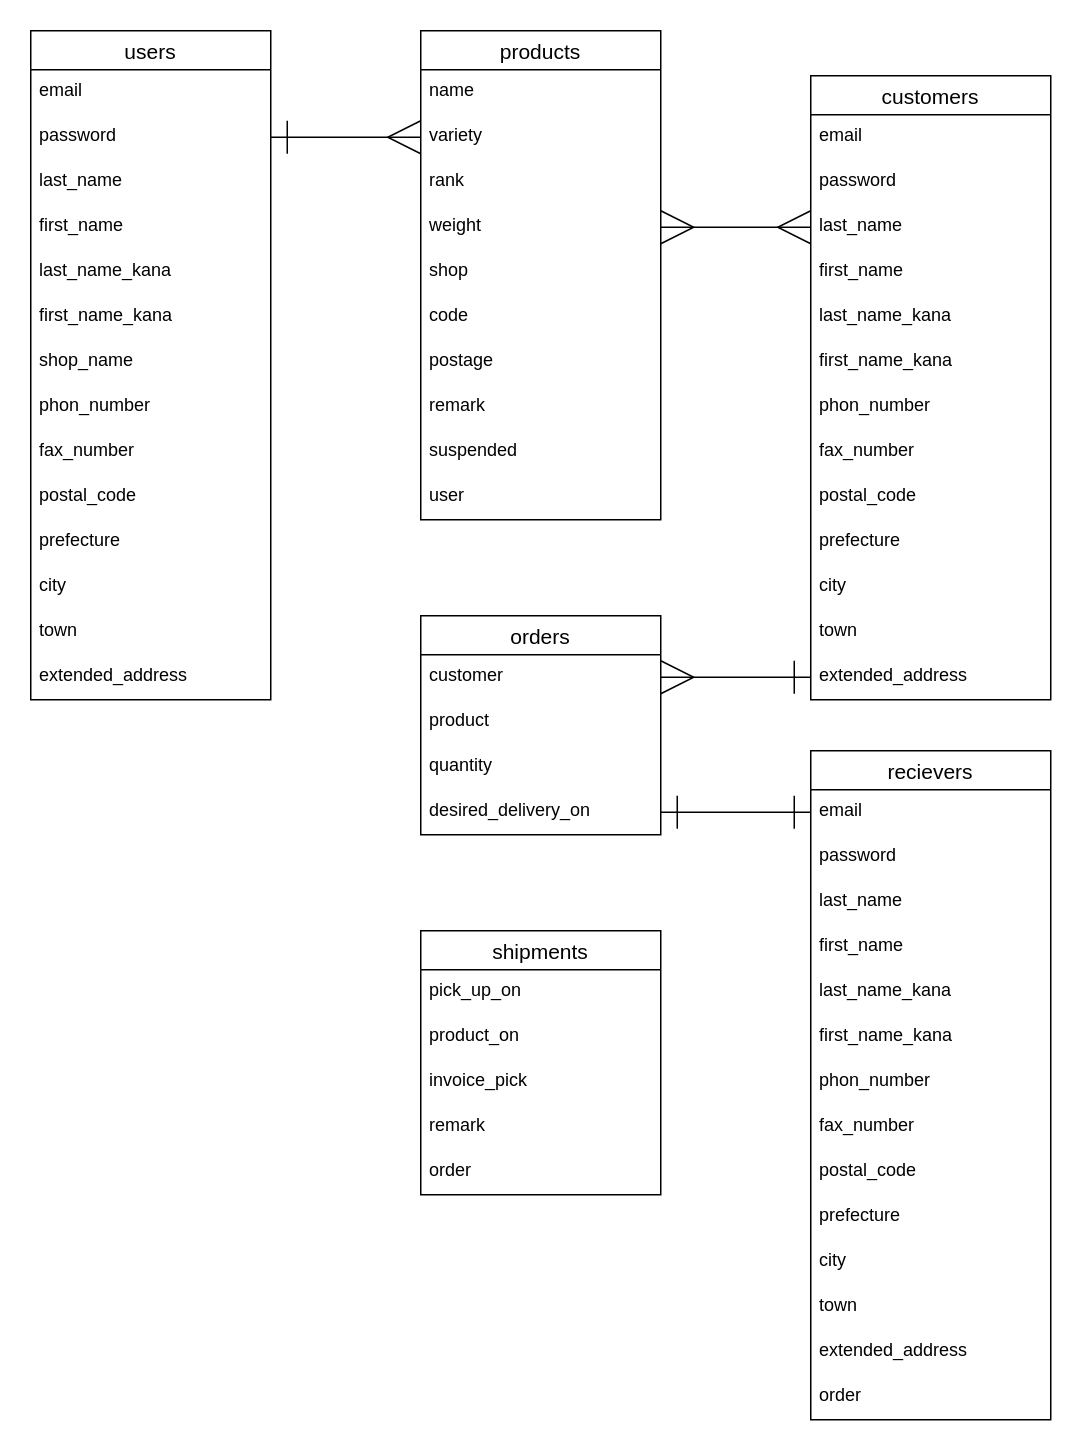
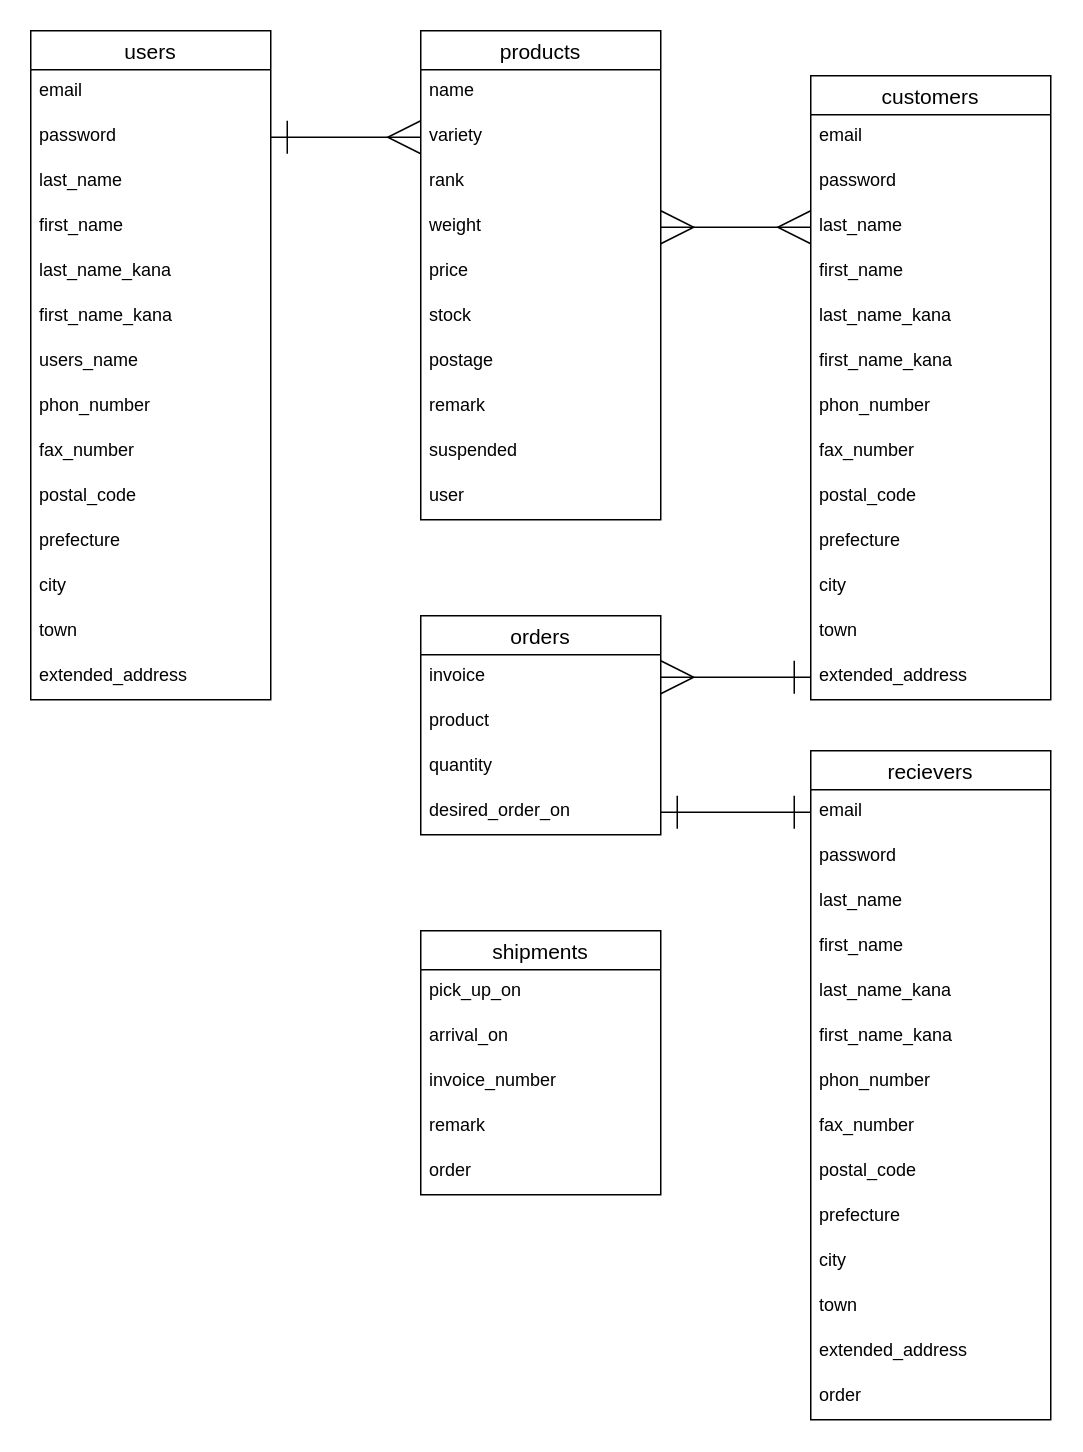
(449, 270) -> (452, 270)
(449, 315) -> (454, 315)
(84, 360) -> (89, 360)
(469, 675) -> (460, 675)
(518, 810) -> (507, 810)
(479, 1035) -> (475, 1035)
(482, 1080) -> (495, 1080)
